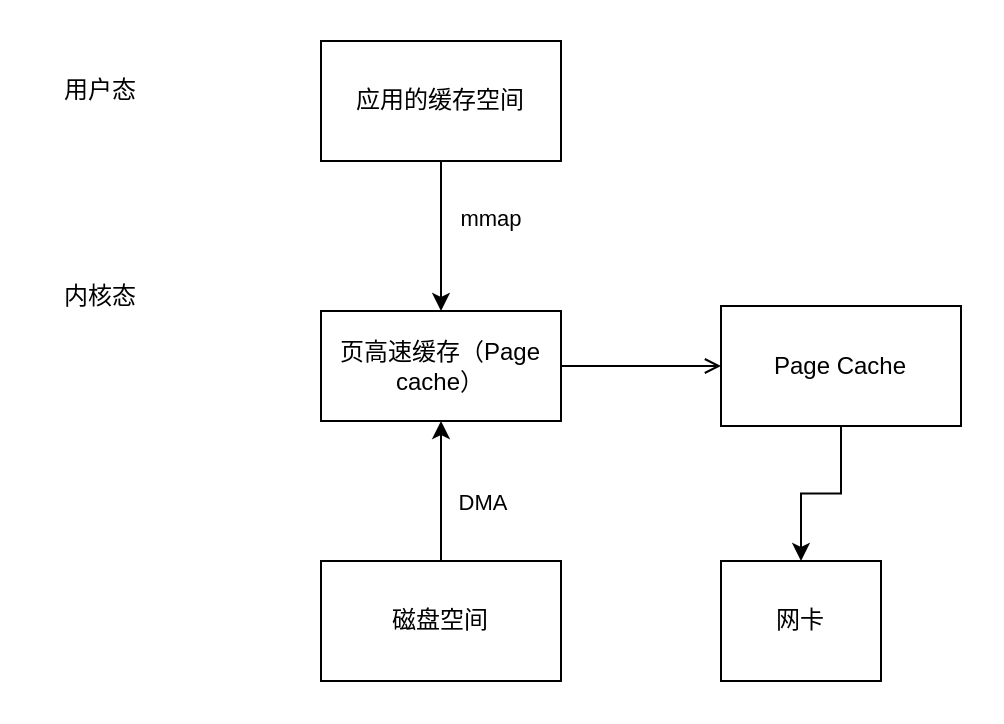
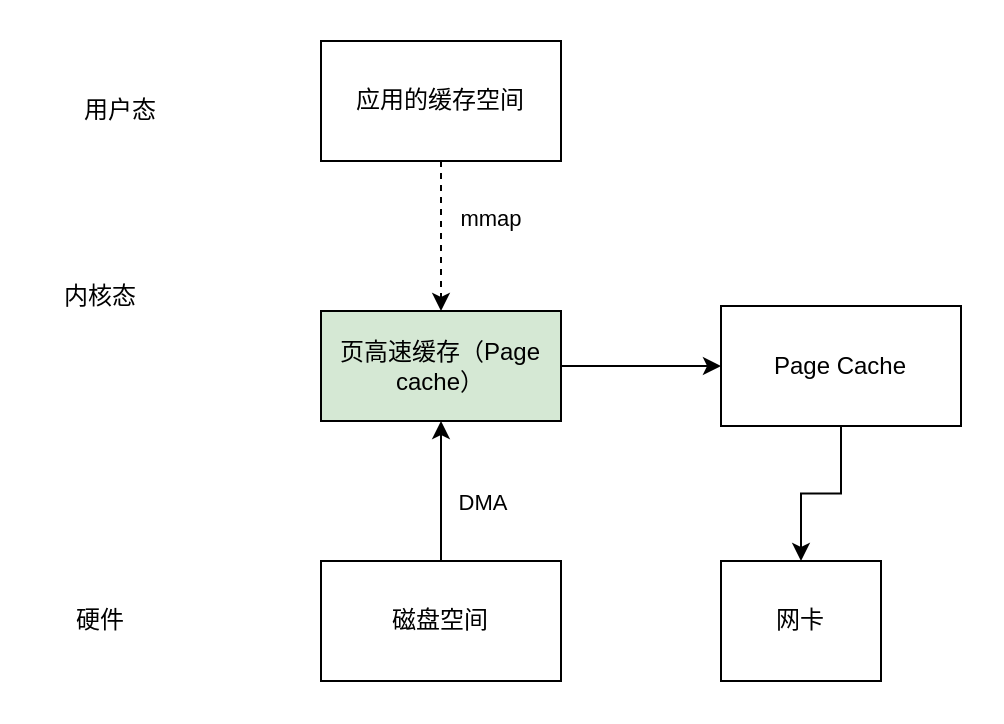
(101, 91) -> (121, 111)
(441, 229) -> (441, 229)
(441, 366) -> (441, 366)
(708, 366) -> (706, 366)
none -> (101, 621)
